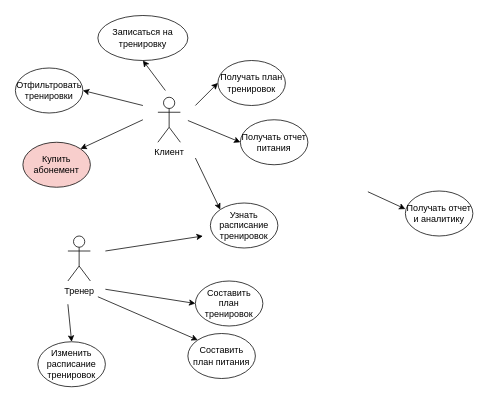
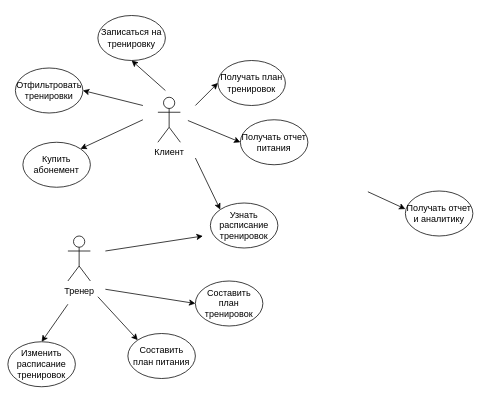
(143, 38) -> (132, 38)
(57, 165) -> (57, 165)
(222, 356) -> (162, 356)
(72, 364) -> (42, 364)
